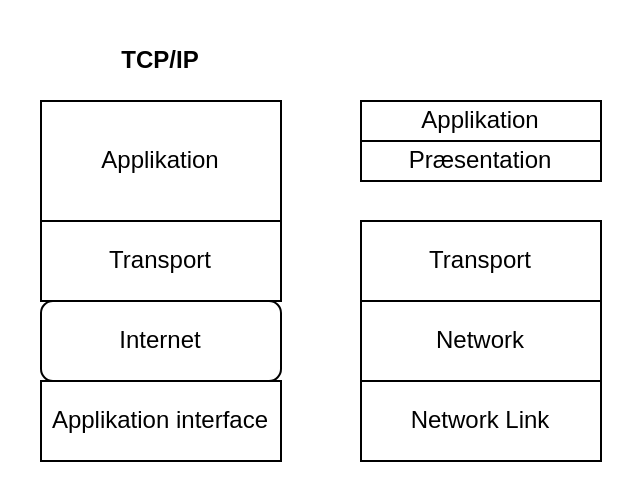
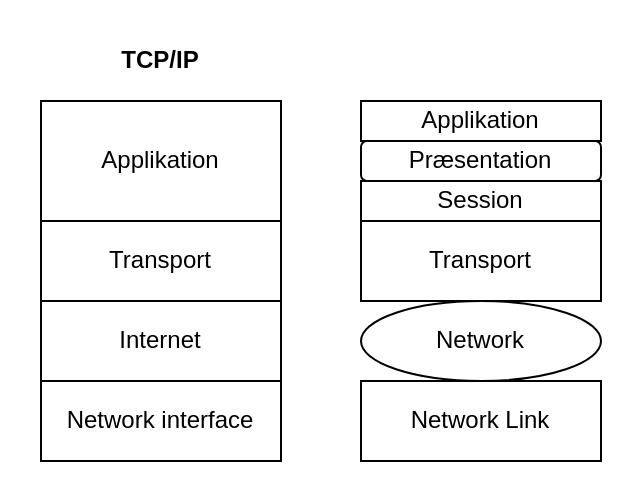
(481, 161) -> (481, 161)
none -> (481, 201)
(161, 341) -> (161, 341)
(481, 341) -> (481, 341)
(161, 421) -> (161, 421)
